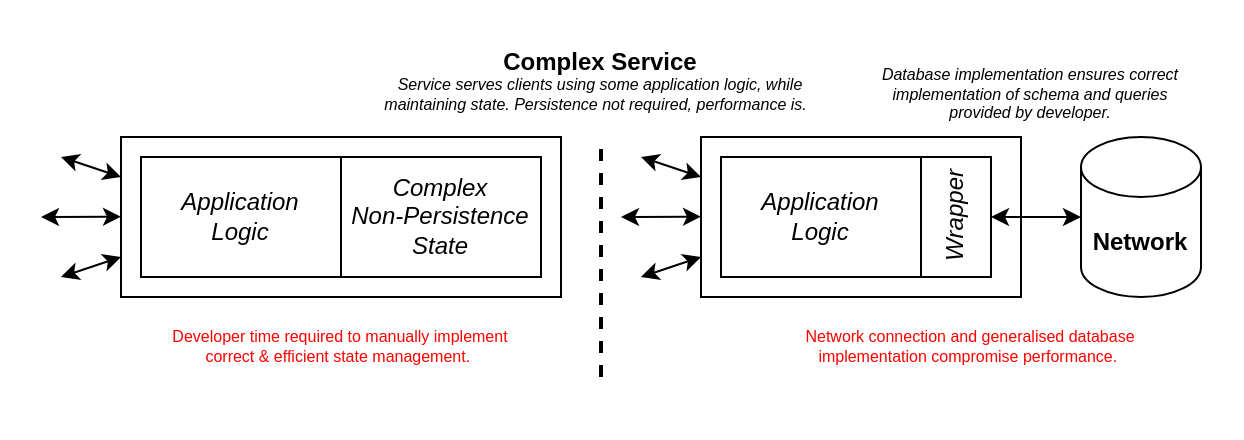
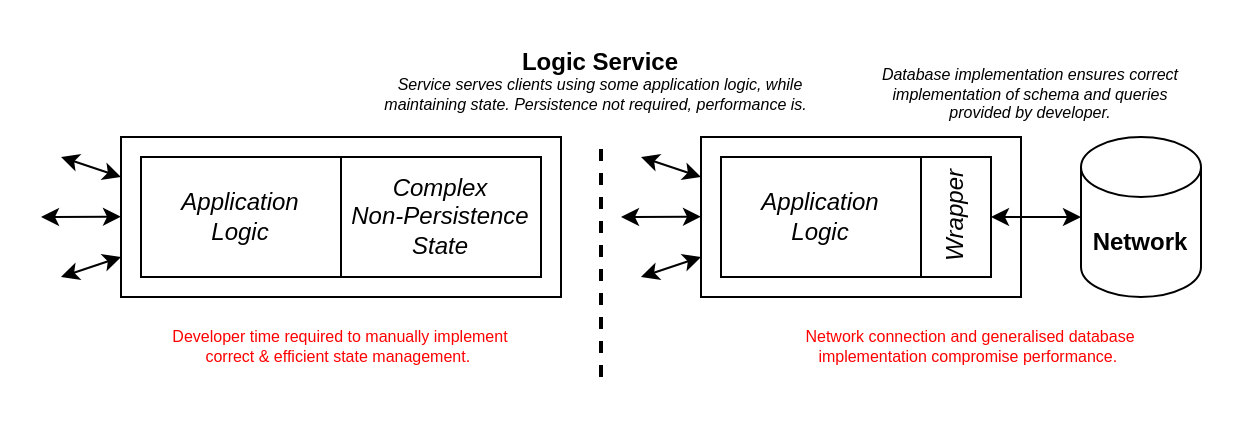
(601, 63) -> (601, 63)
